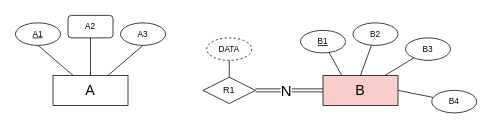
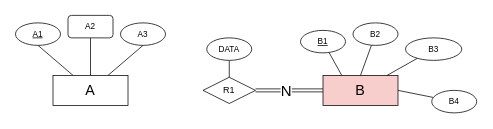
(229, 49) -> (229, 49)
(428, 49) -> (434, 49)
